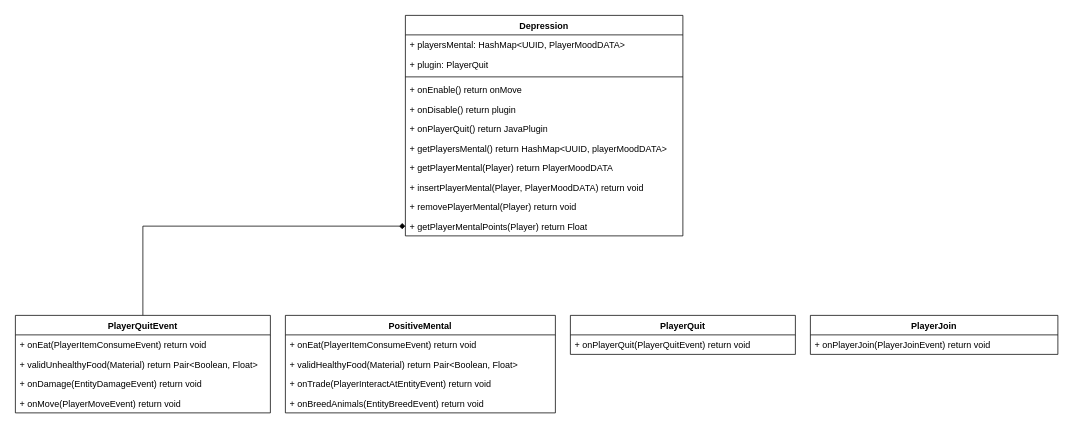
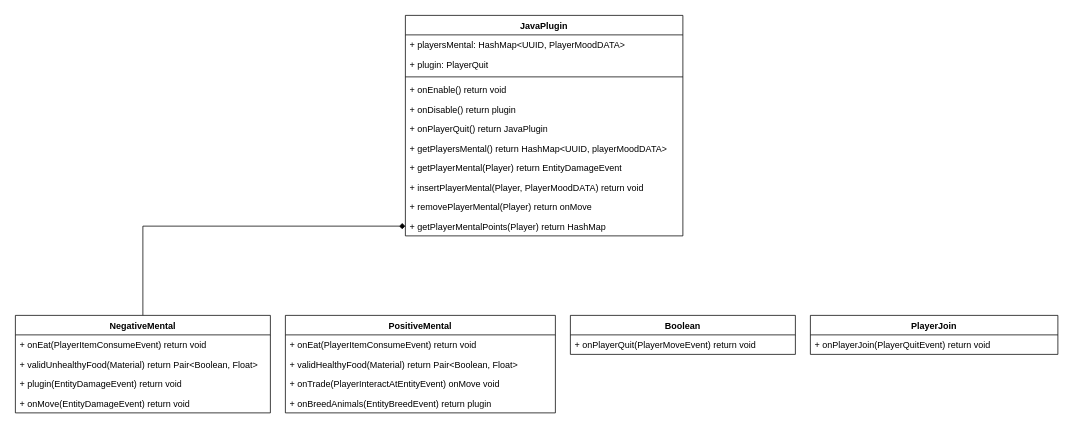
(544, 26) -> (544, 26)
(471, 91) -> (465, 91)
(520, 169) -> (528, 169)
(502, 208) -> (509, 208)
(511, 227) -> (518, 227)
(143, 326) -> (143, 326)
(683, 326) -> (683, 326)
(674, 346) -> (675, 346)
(914, 346) -> (914, 346)
(117, 385) -> (110, 385)
(409, 385) -> (409, 385)
(107, 404) -> (112, 404)
(398, 404) -> (401, 404)
